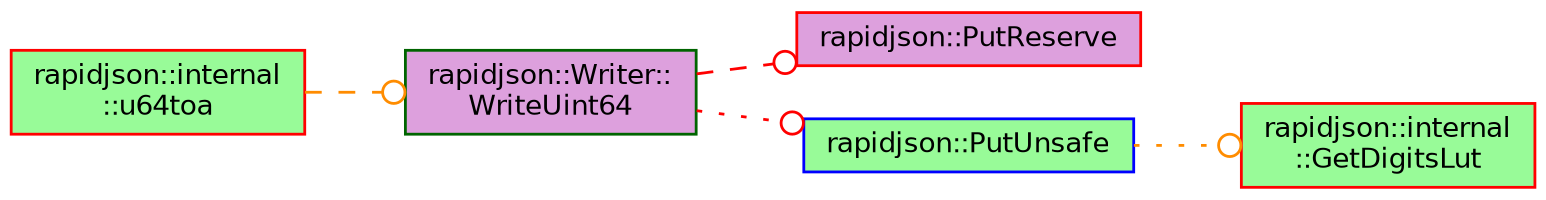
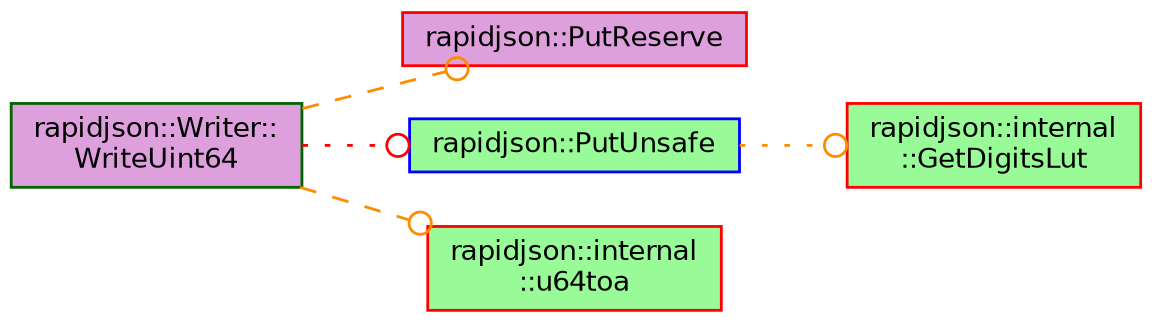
(735, 69) -> (374, 90)
(344, 92) -> (354, 204)
